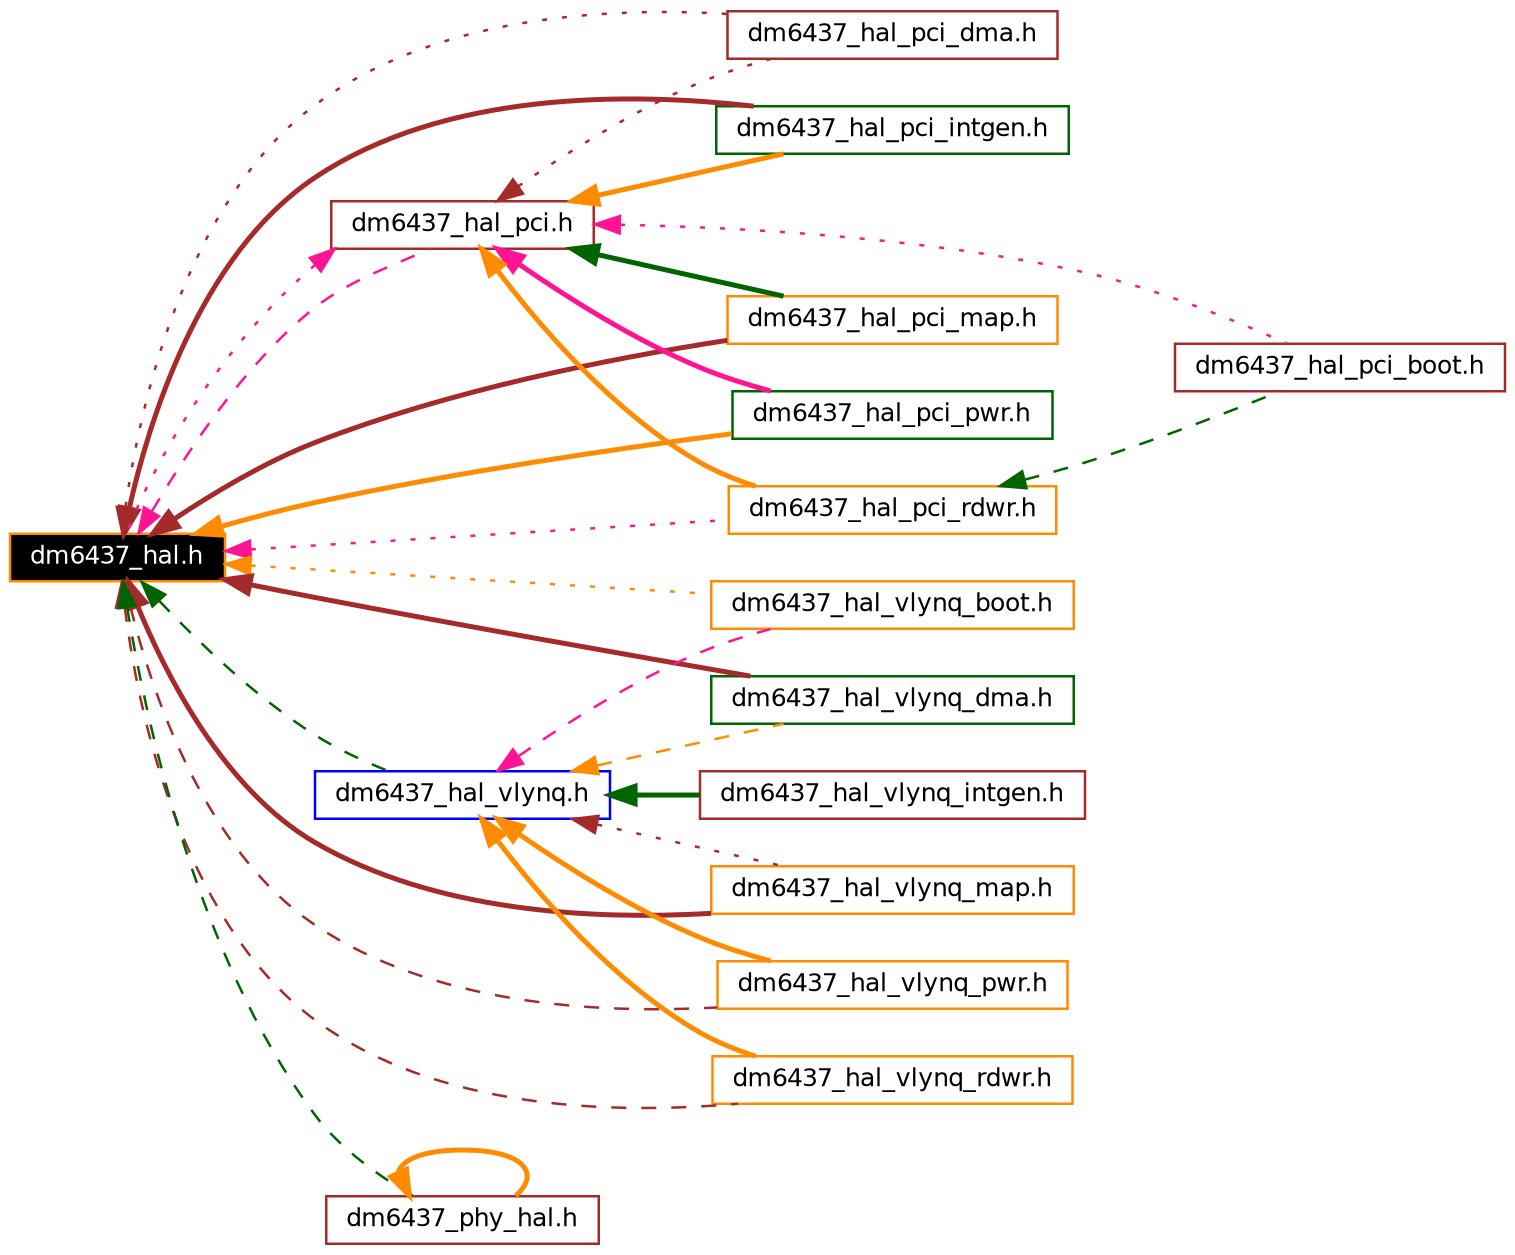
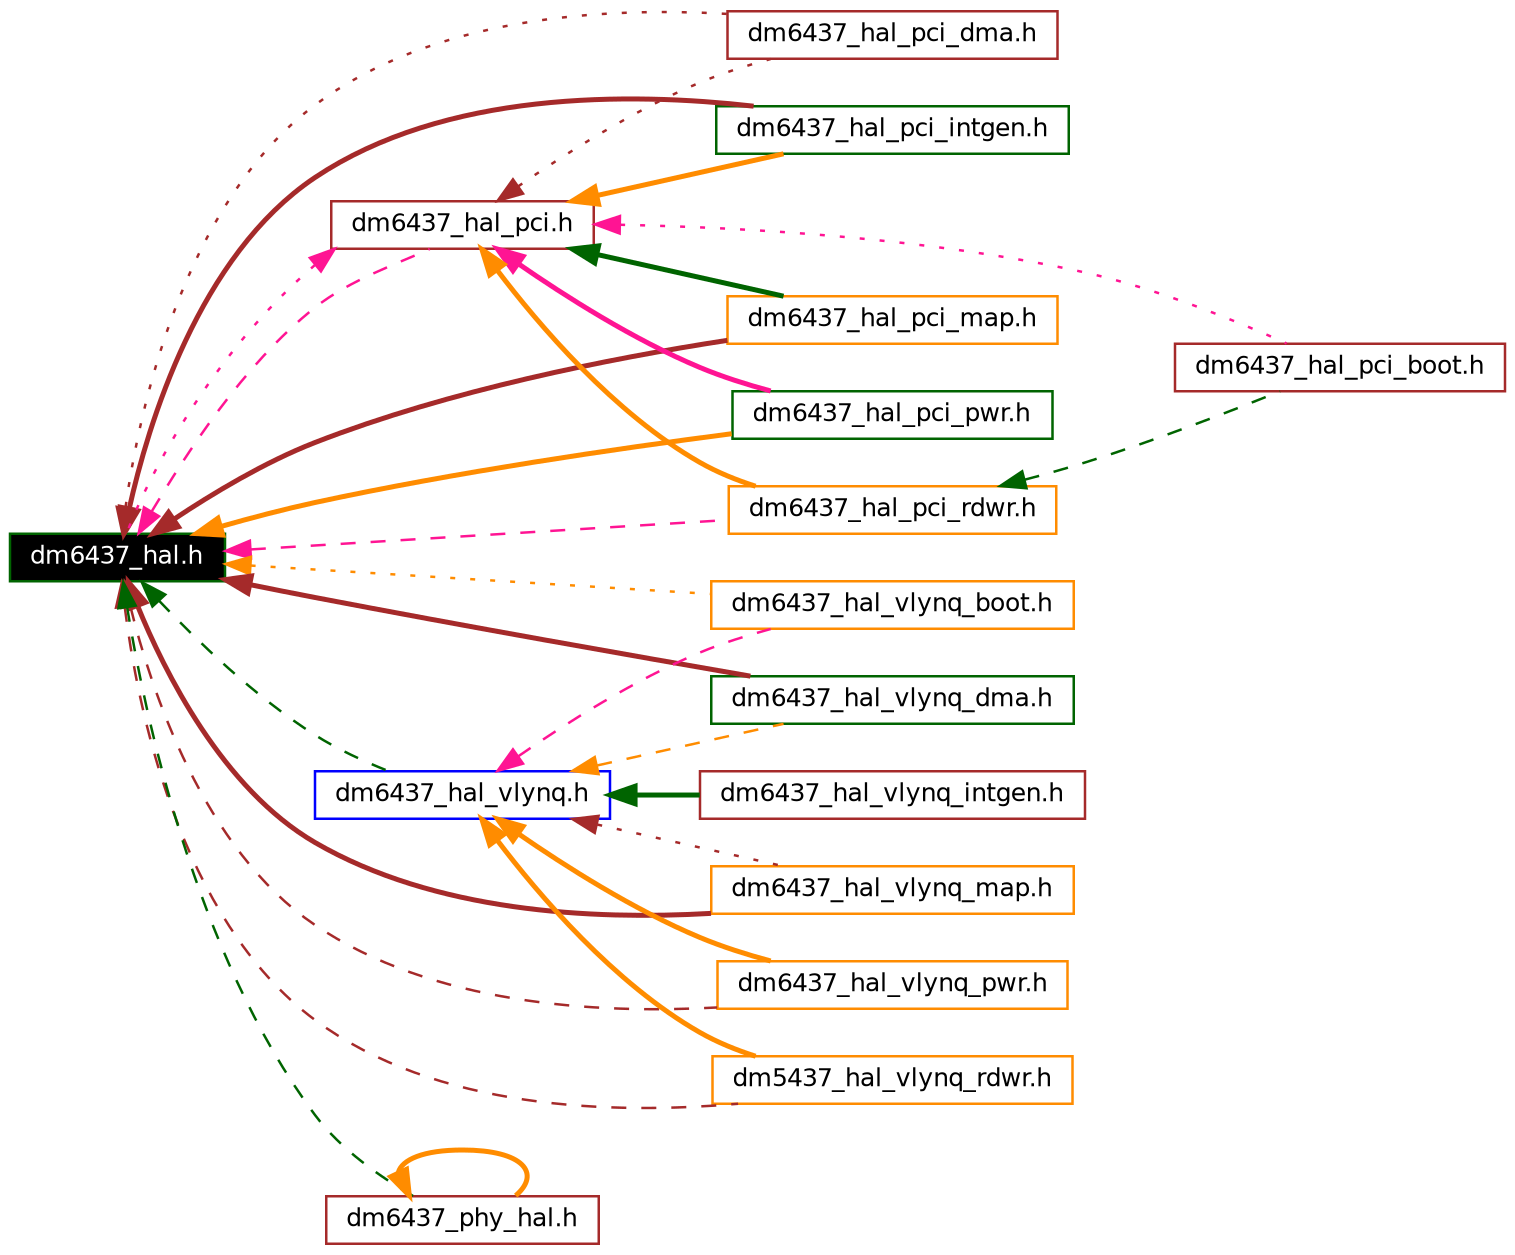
(489, 535) -> (489, 535)
(118, 558) -> (118, 558)
(892, 1080) -> (892, 1080)
